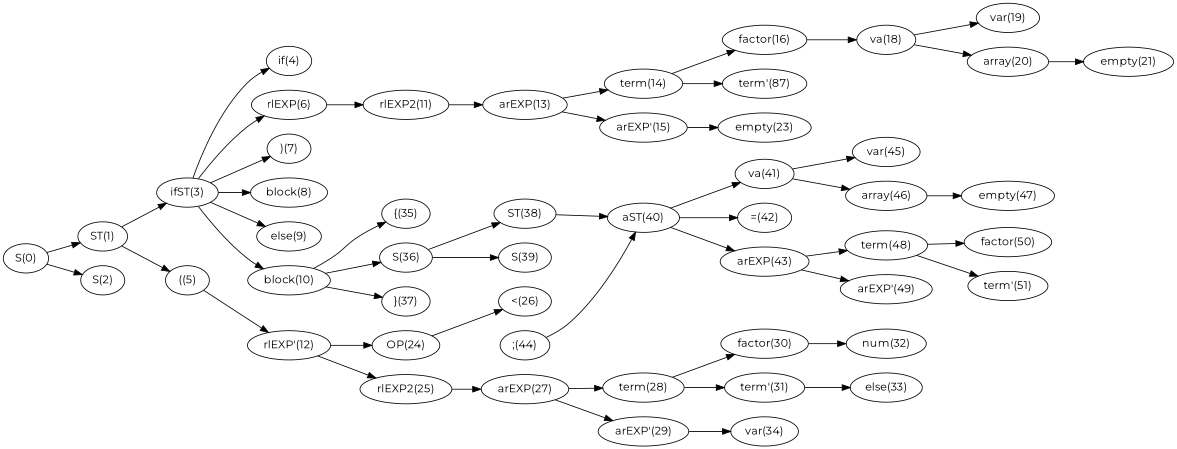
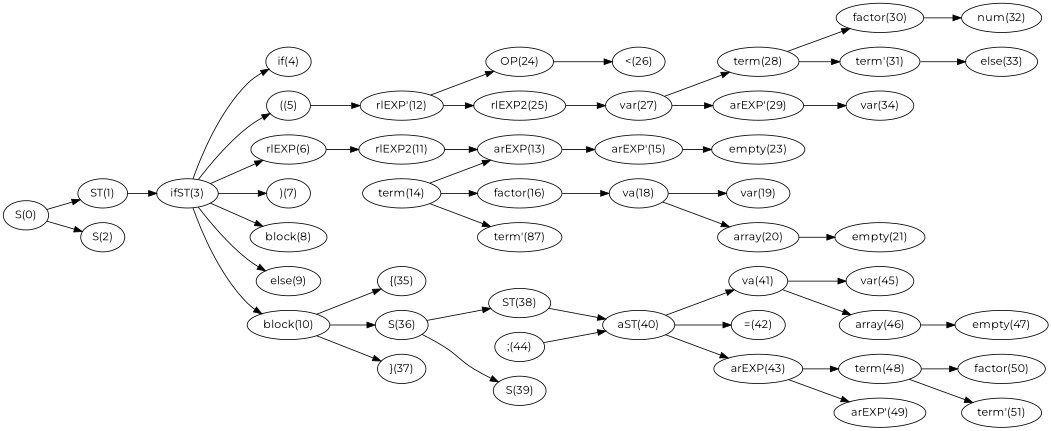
(581, 95) -> (456, 173)
(142, 257) -> (228, 146)
(525, 389) -> (639, 106)
